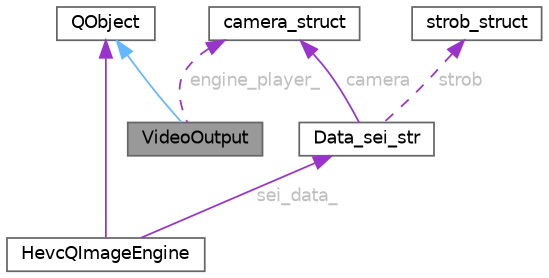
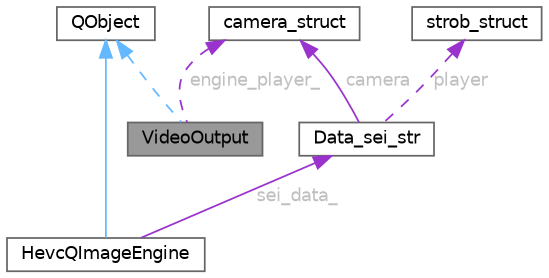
(458, 81) -> (458, 81)
(153, 89) -> (153, 89)
(106, 148) -> (106, 148)
